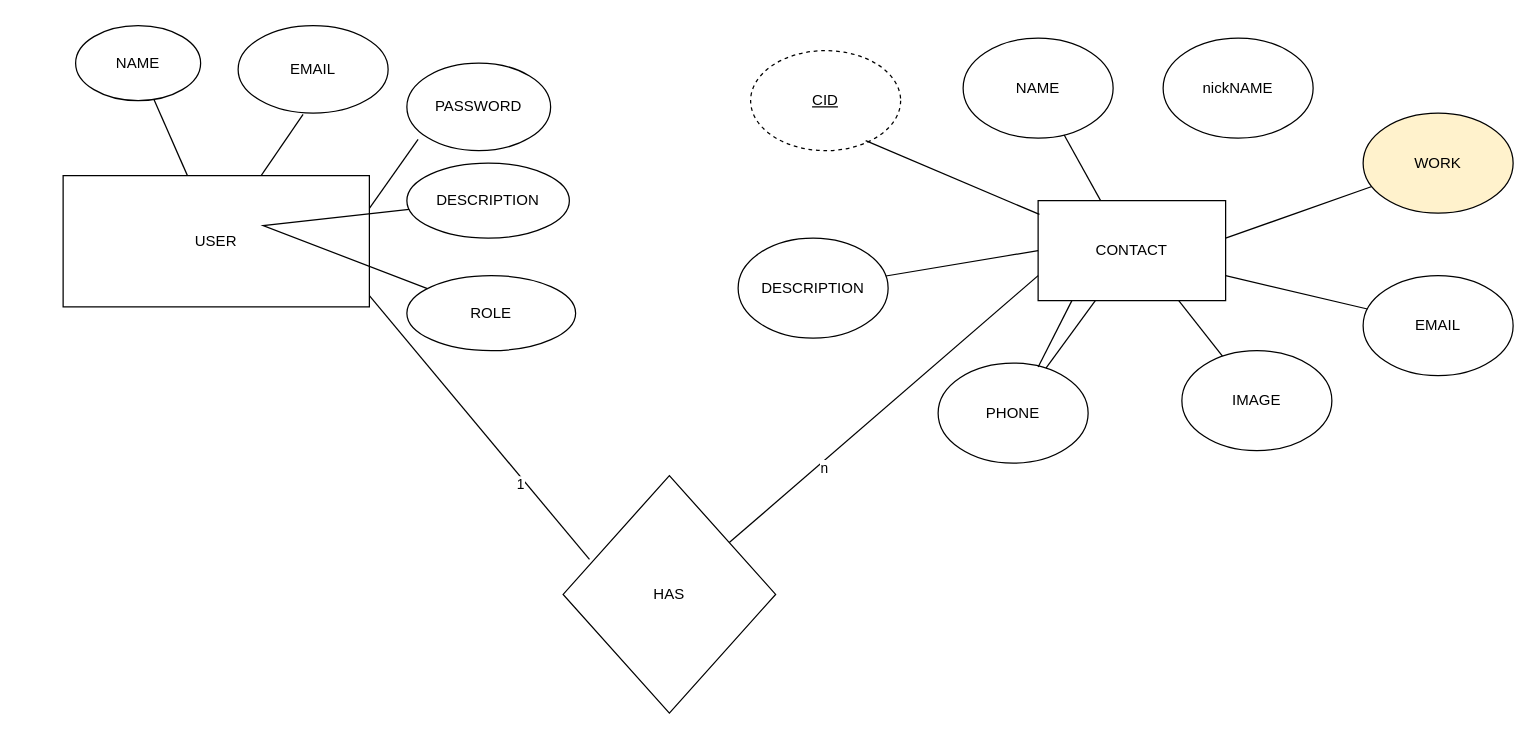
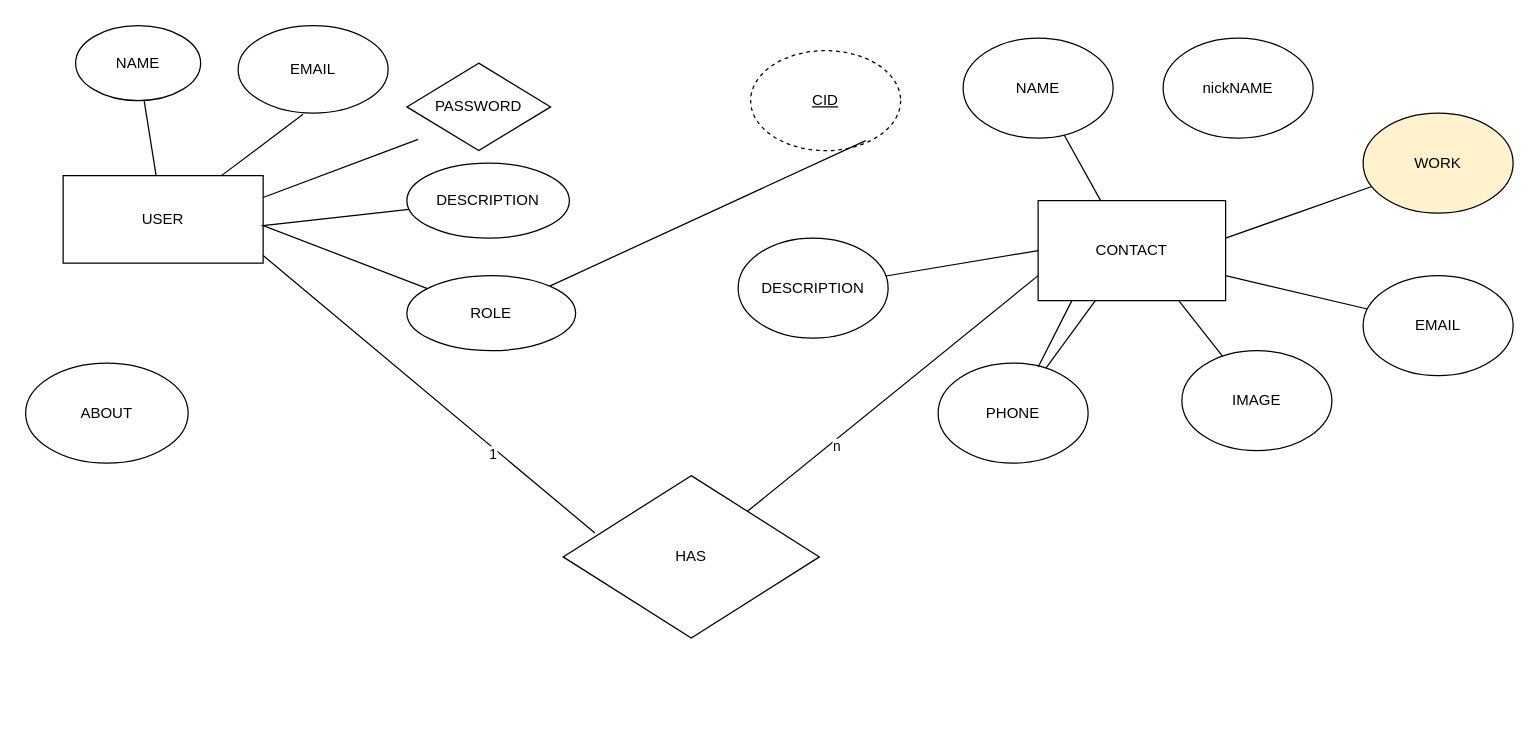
(479, 107) -> (479, 107)
(952, 177) -> (708, 213)
(216, 241) -> (163, 219)
none -> (107, 413)
(669, 594) -> (691, 557)
